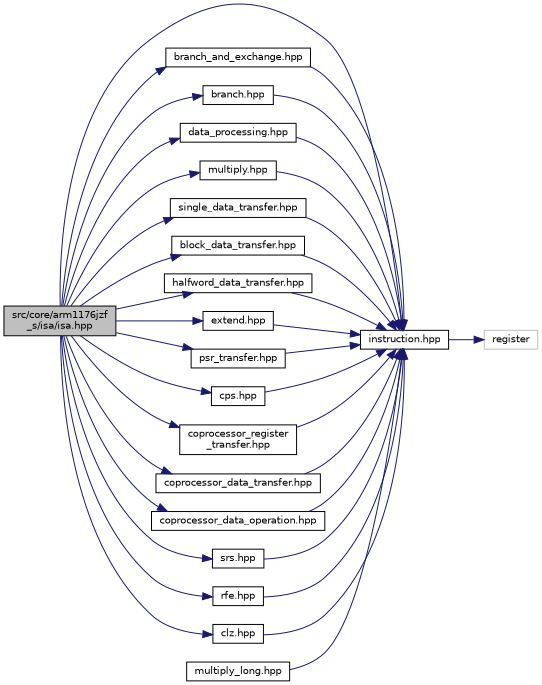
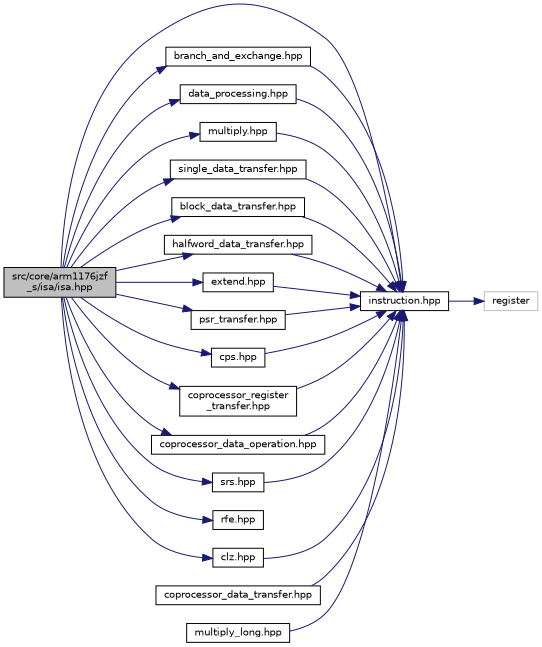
(238, 95) -> none
(104, 411) -> none
(369, 514) -> none
